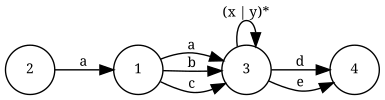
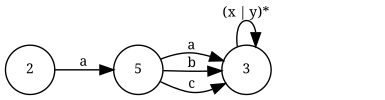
(138, 70) -> (138, 70)
(355, 70) -> none
